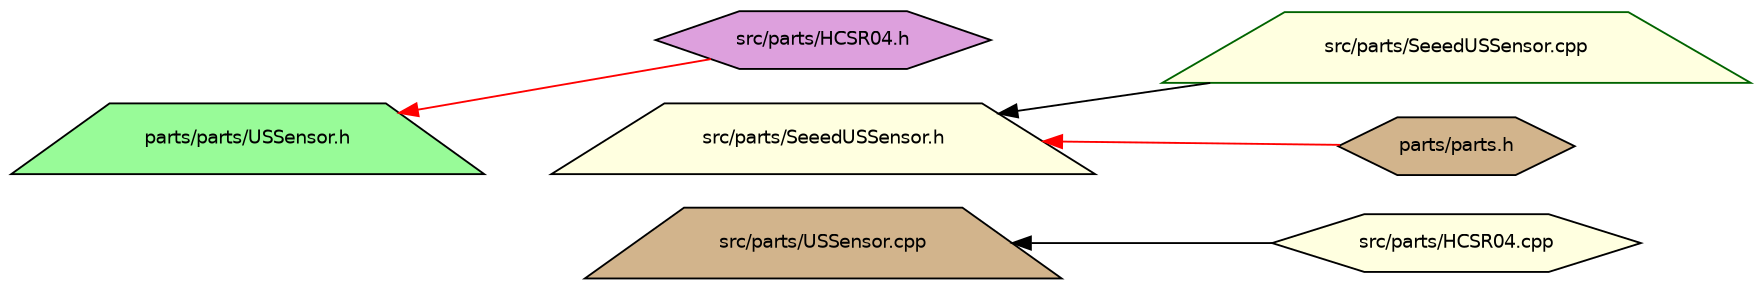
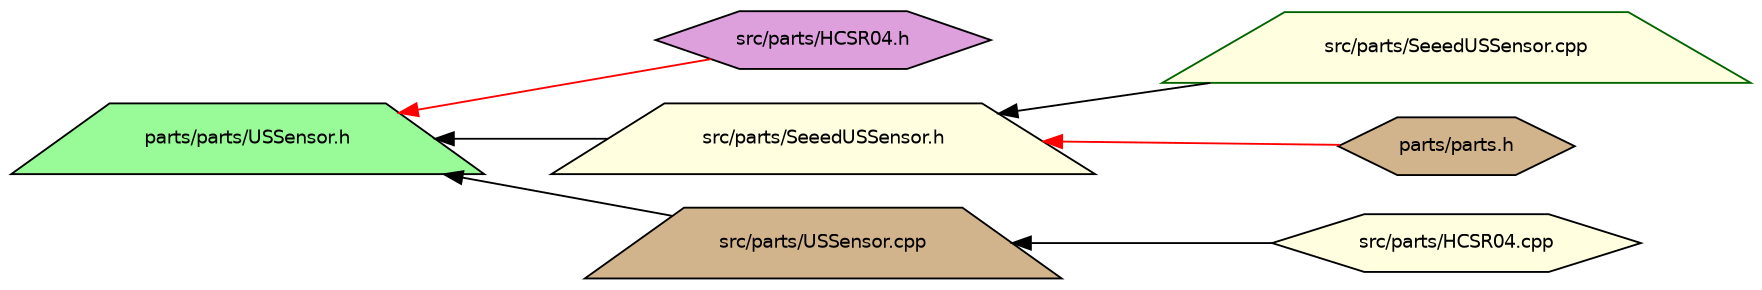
none -> (531, 139)
none -> (567, 197)
